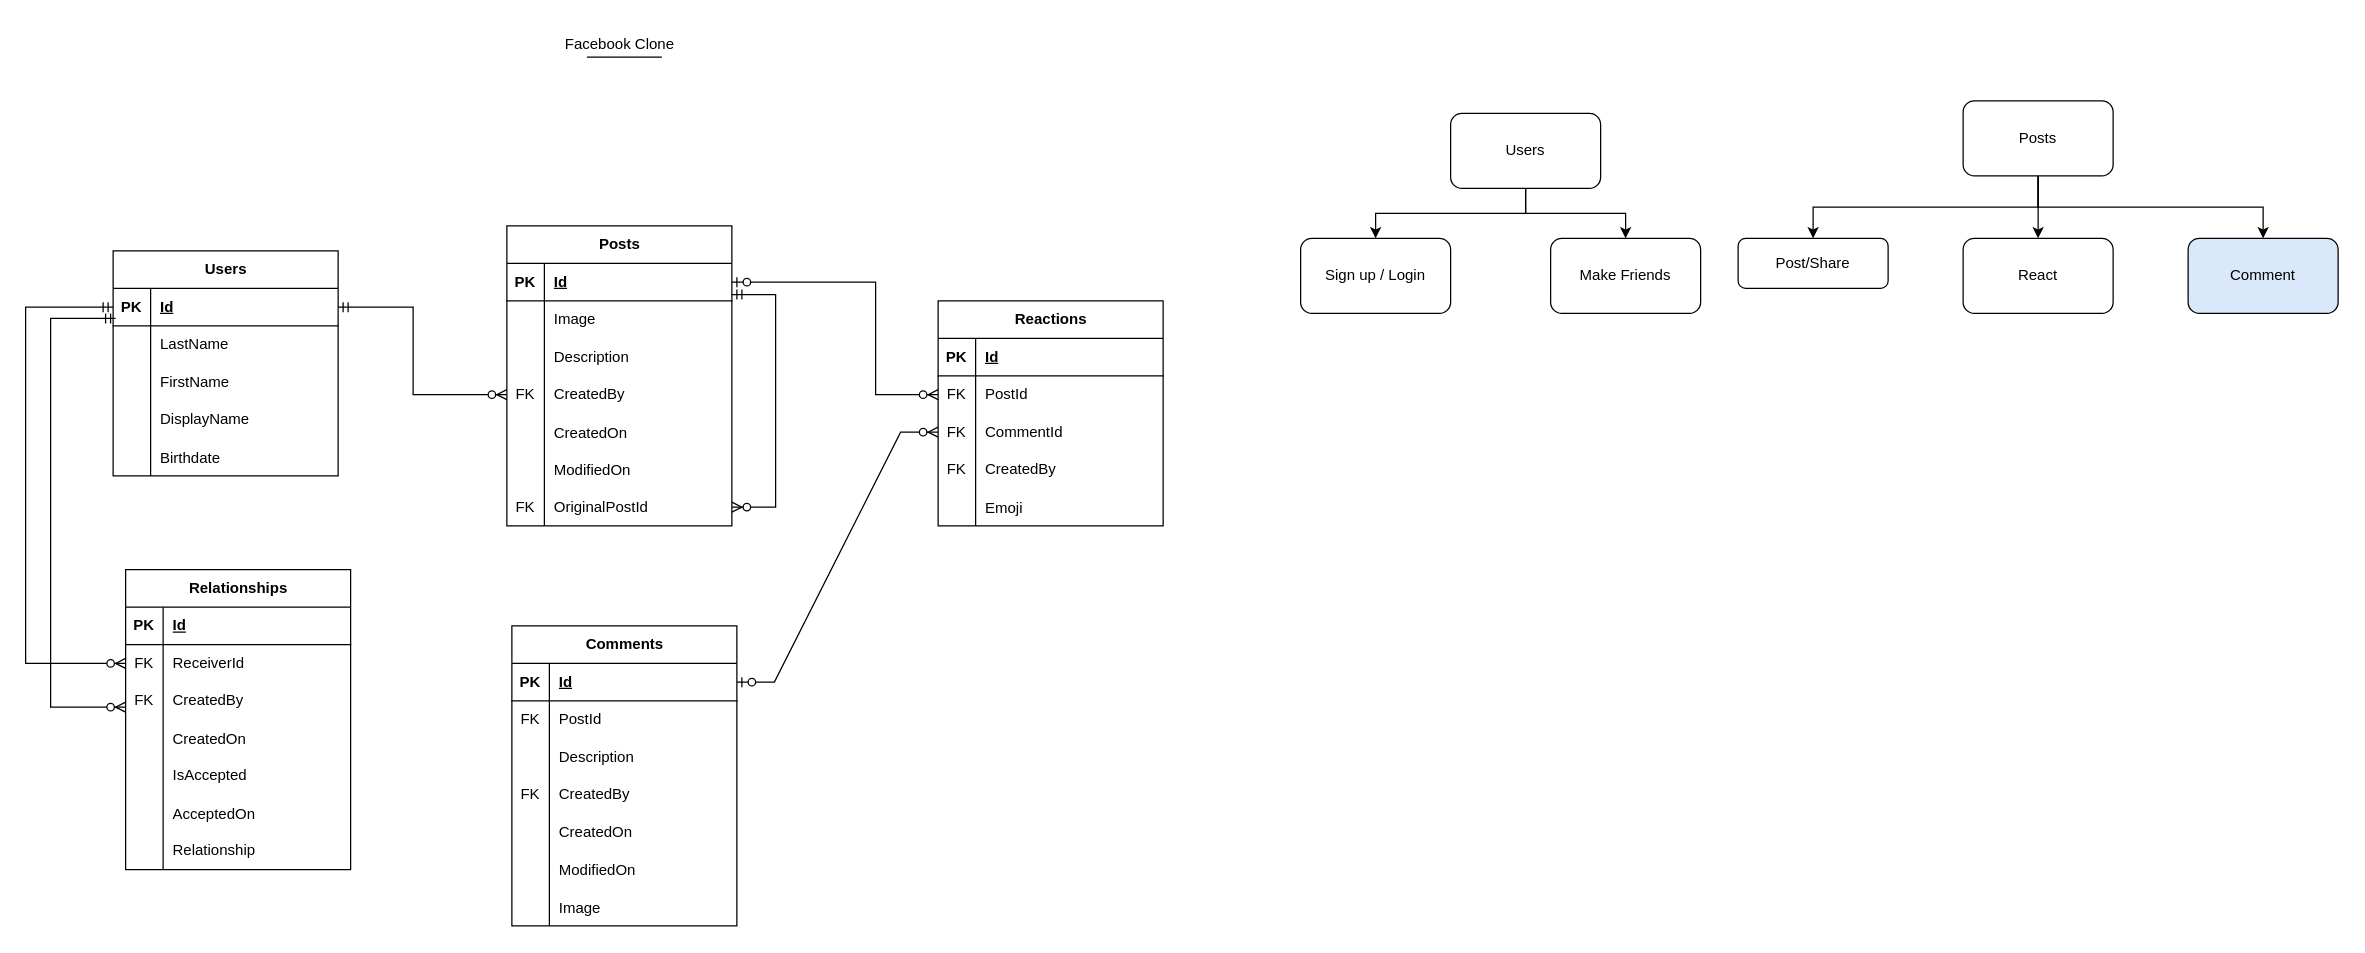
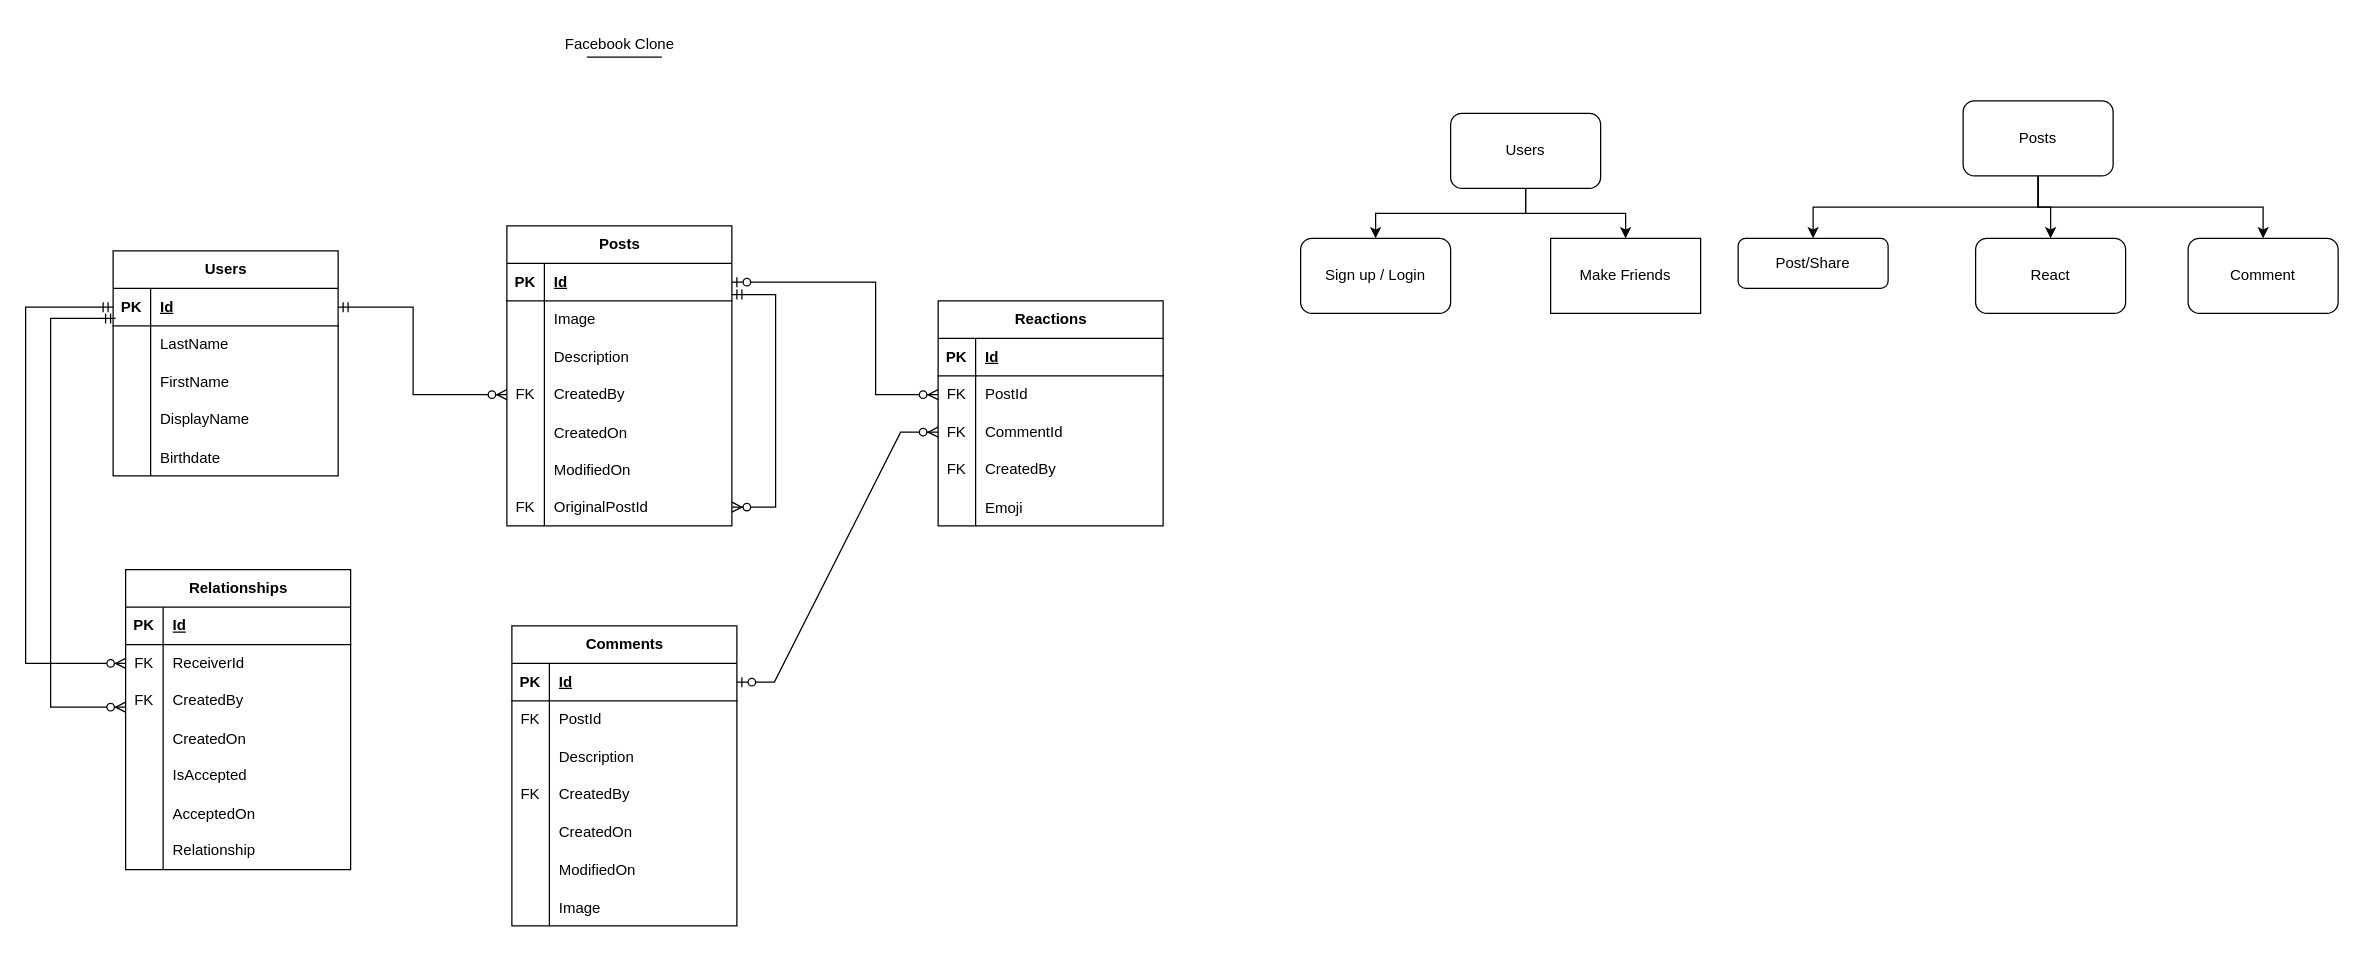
(1626, 276) -> (1626, 276)
(2038, 276) -> (2051, 276)
(2263, 276) -> (2263, 276)
